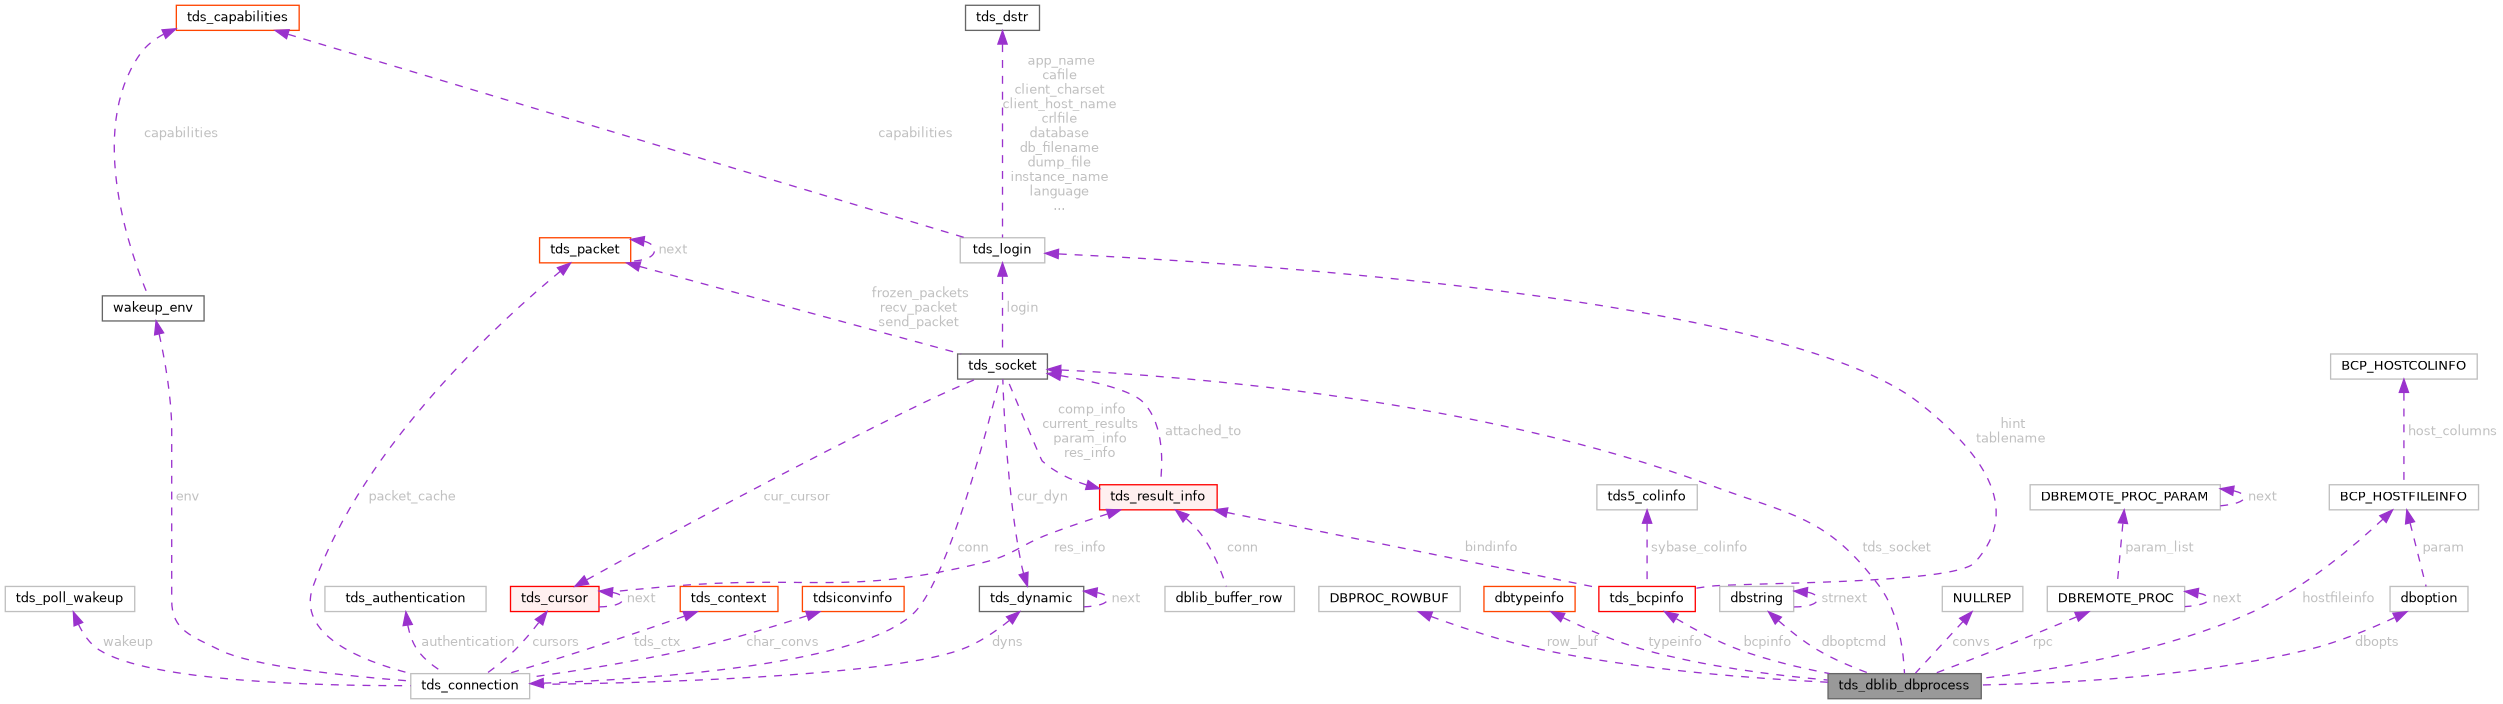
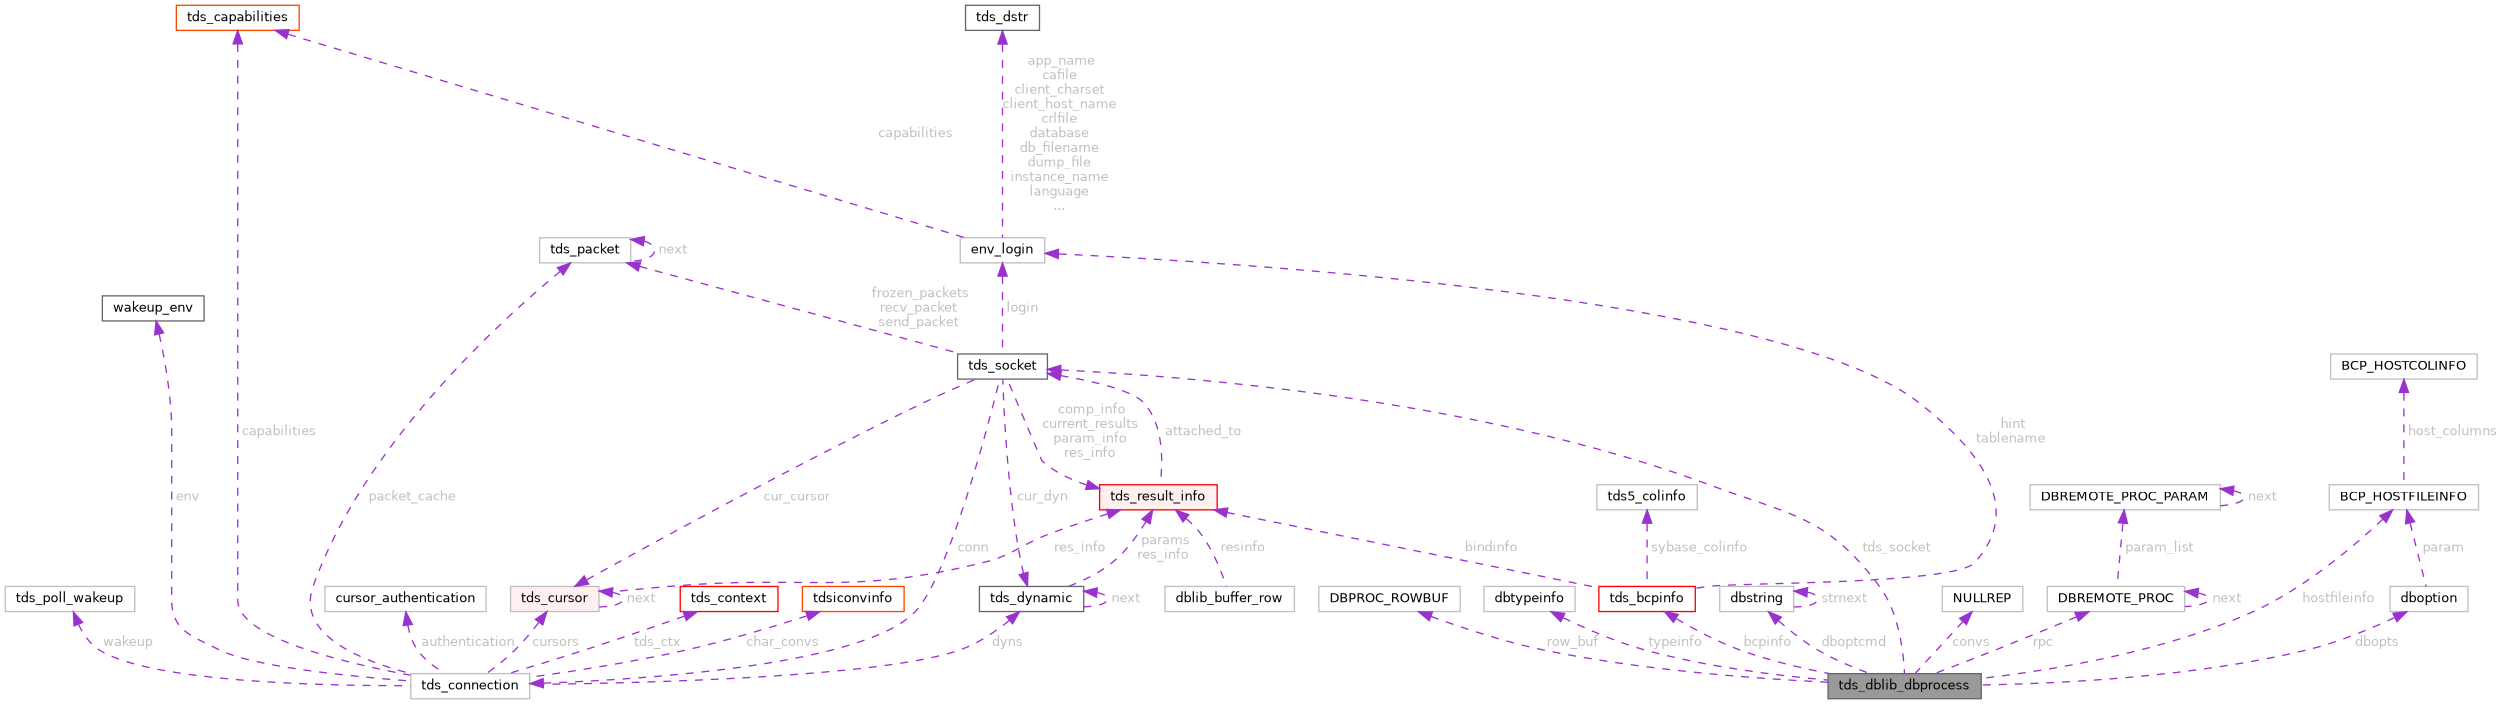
(115, 159) -> (238, 420)
(585, 250) -> (585, 250)
(1003, 250) -> (1003, 250)
(1241, 548) -> (1241, 548)
none -> (1114, 561)
(405, 599) -> (405, 599)
(555, 599) -> (555, 599)
(729, 599) -> (729, 599)
(1530, 599) -> (1530, 599)
